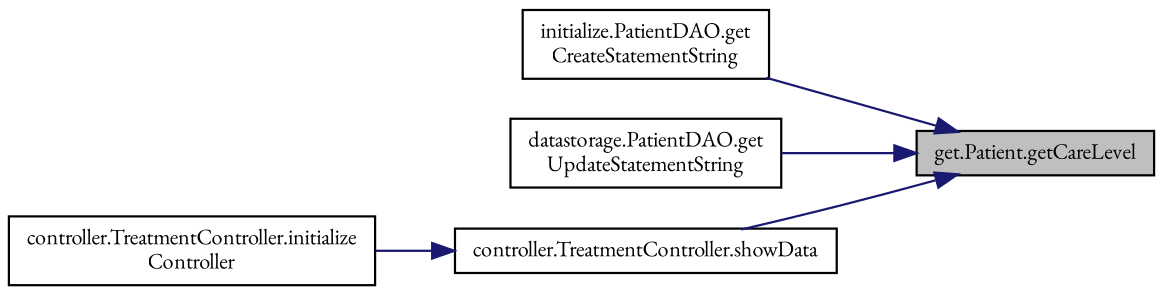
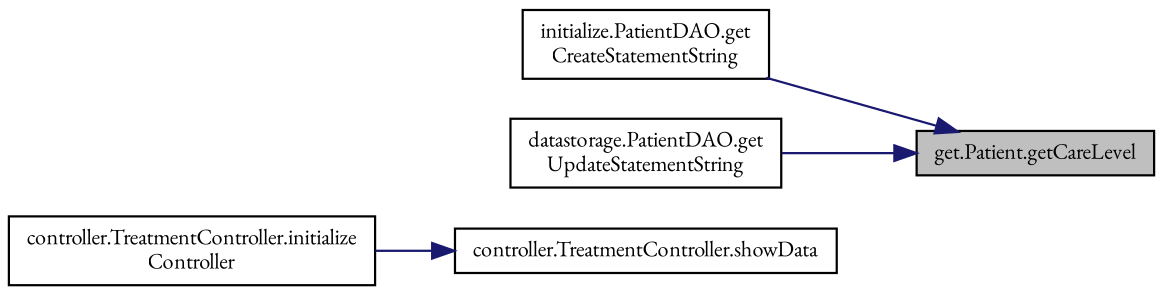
(839, 206) -> none
